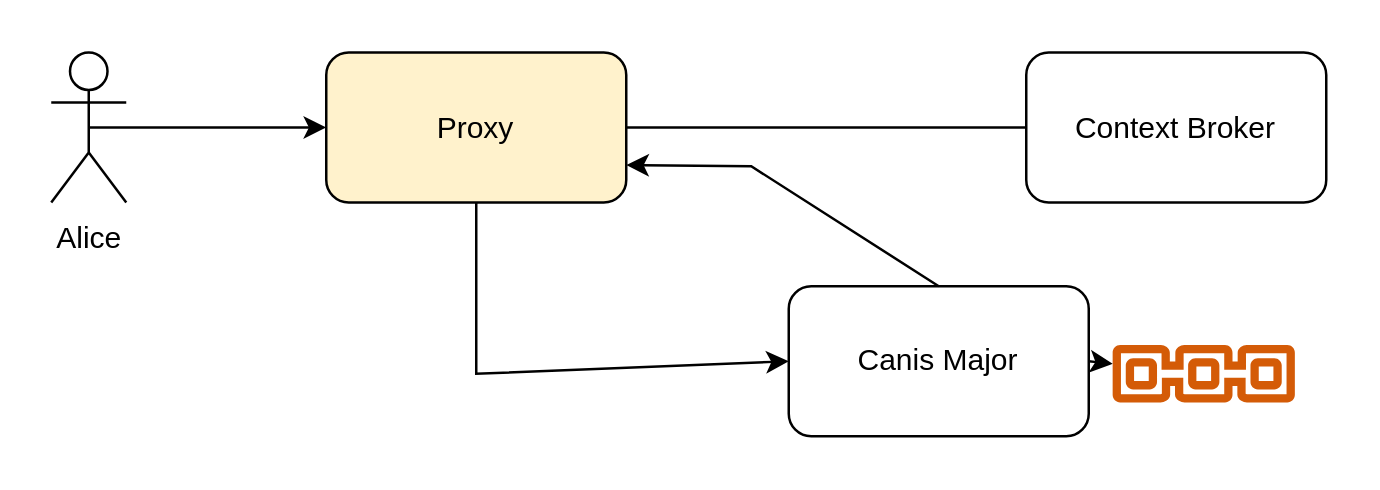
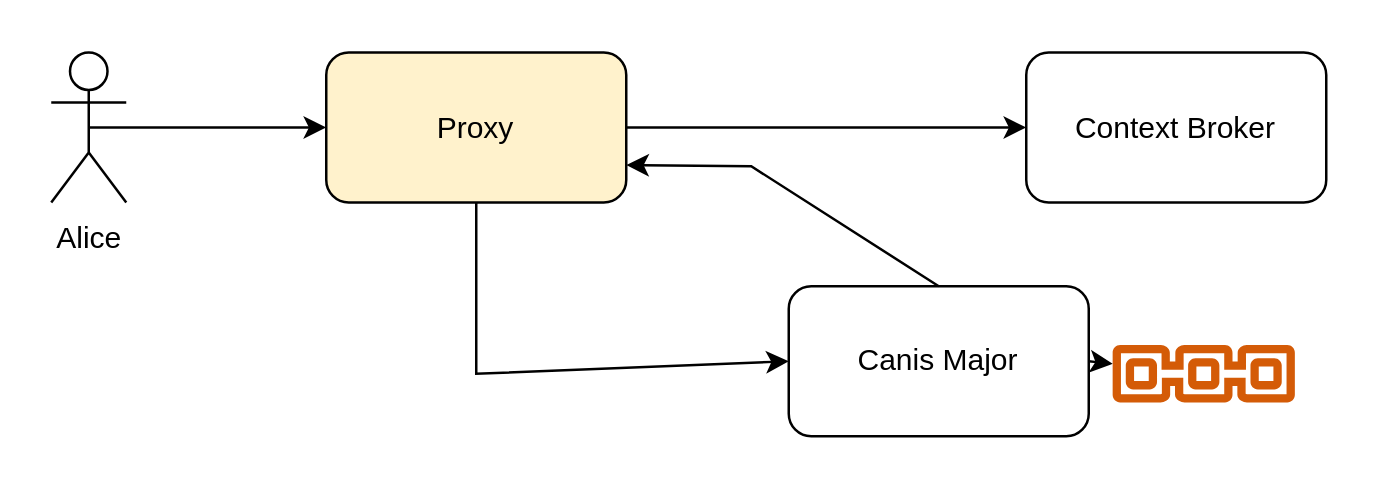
(1014, 128) -> (1007, 128)
